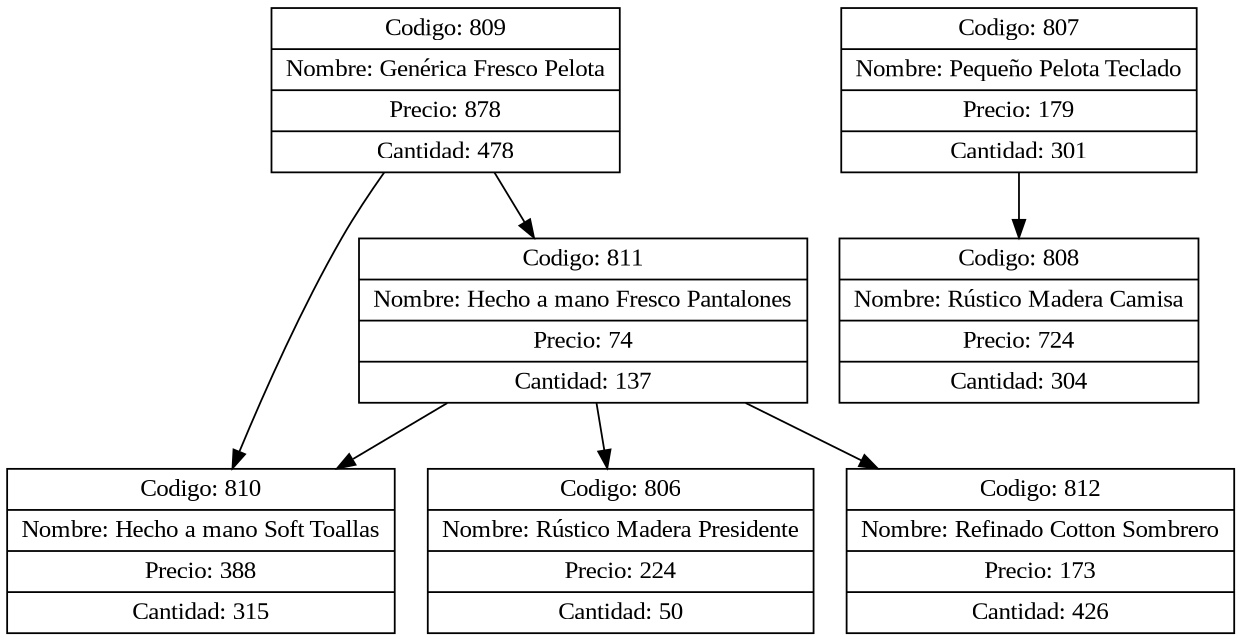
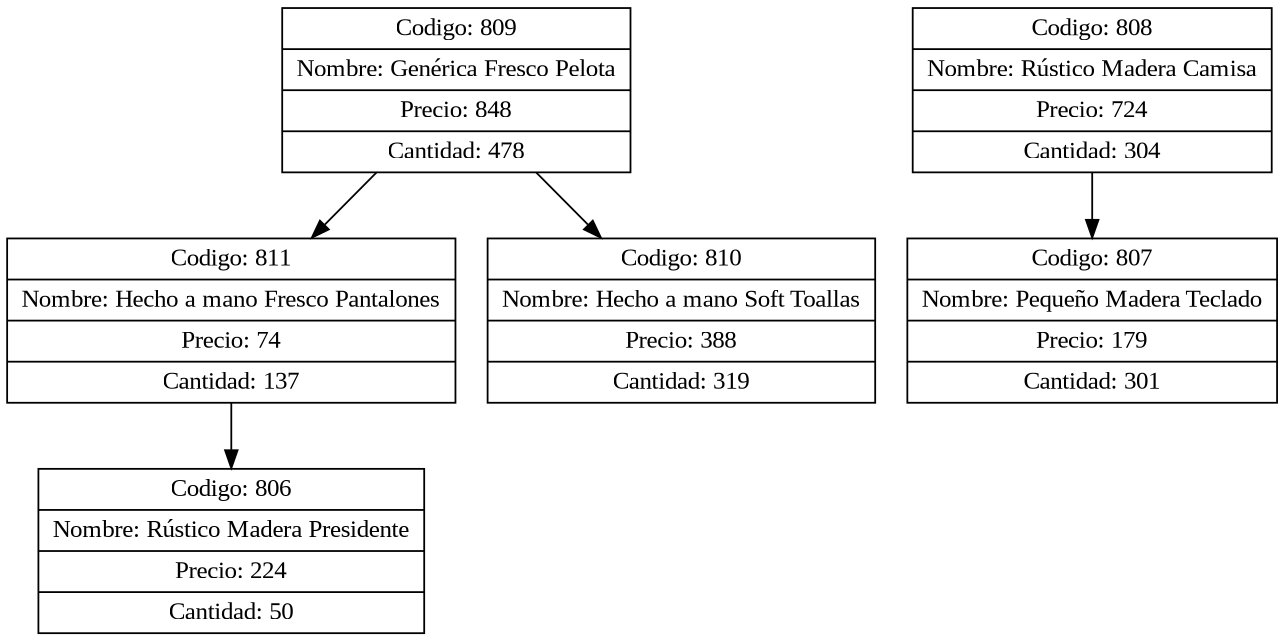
(1019, 69) -> (1092, 299)
(446, 110) -> (456, 110)
(1019, 196) -> (1092, 196)
(400, 431) -> none
(1040, 551) -> none
(201, 612) -> (681, 381)
